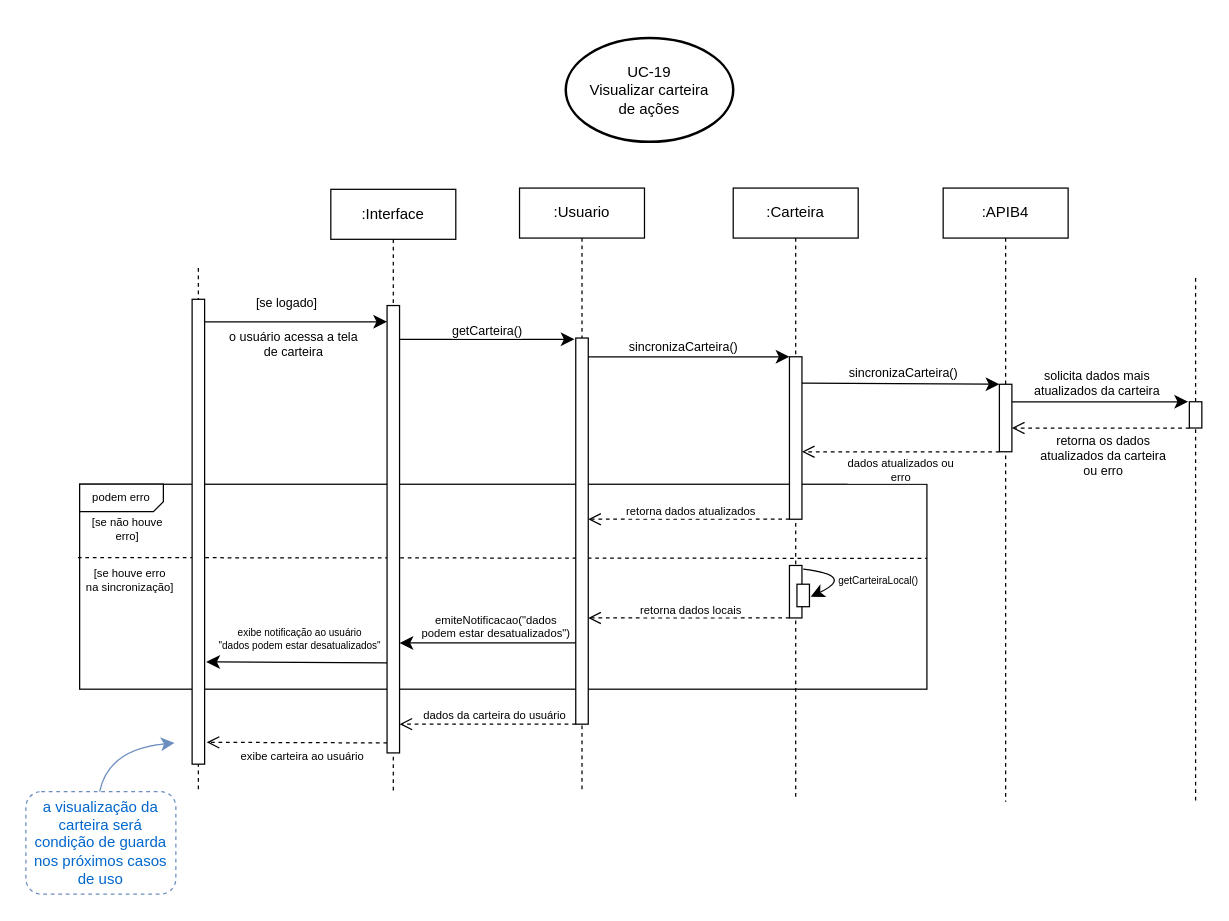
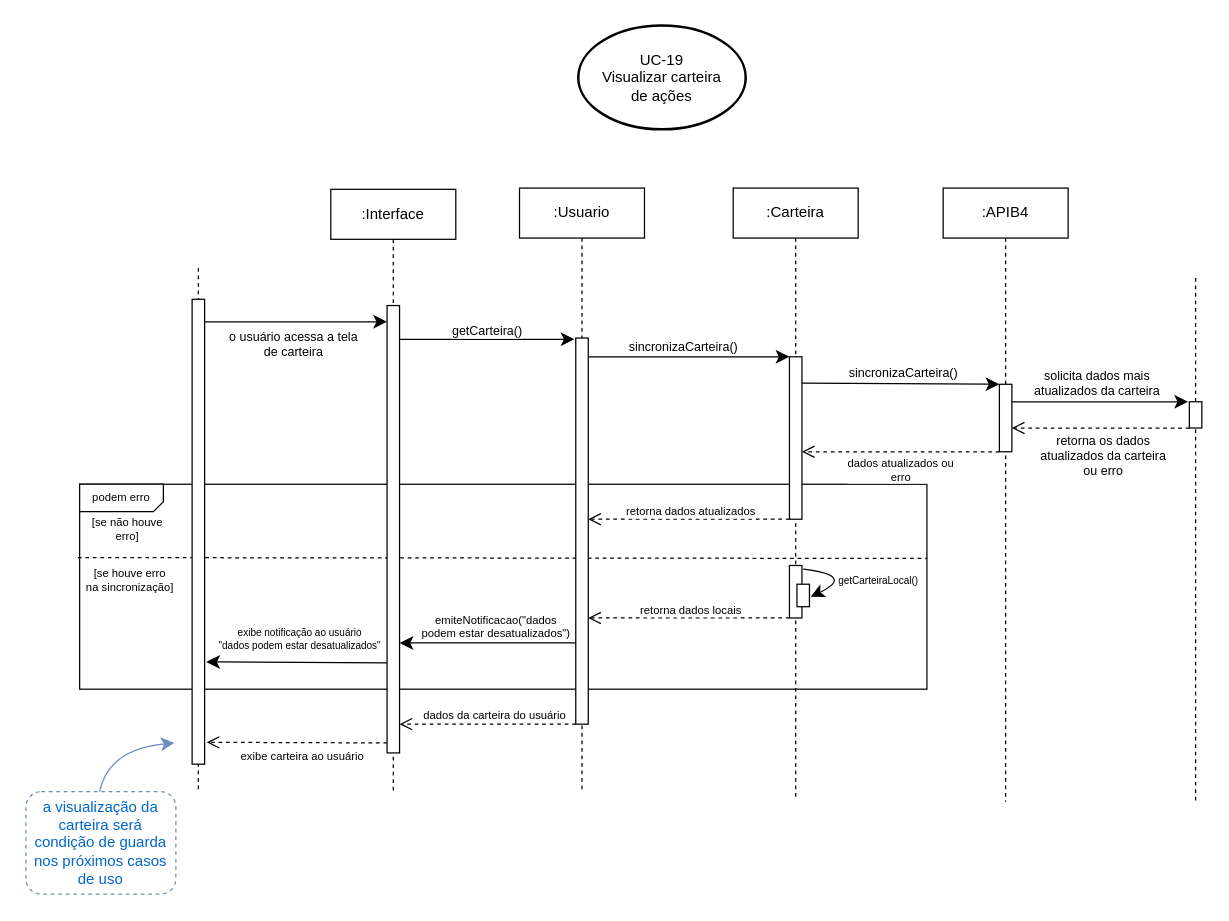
(649, 90) -> (662, 78)
(287, 303) -> none
